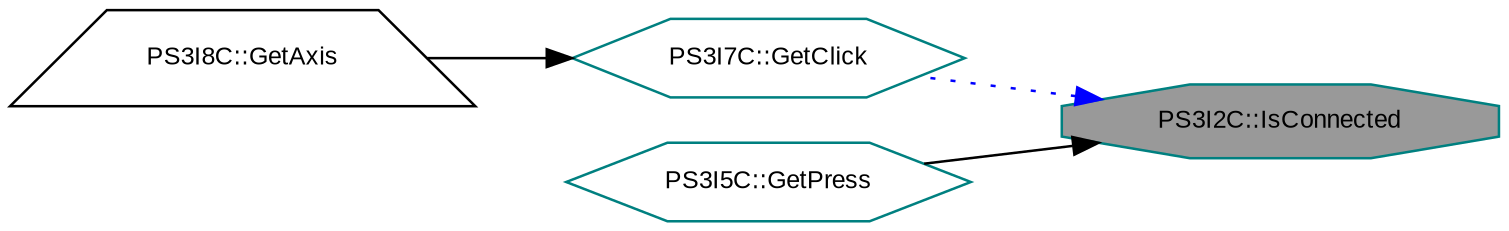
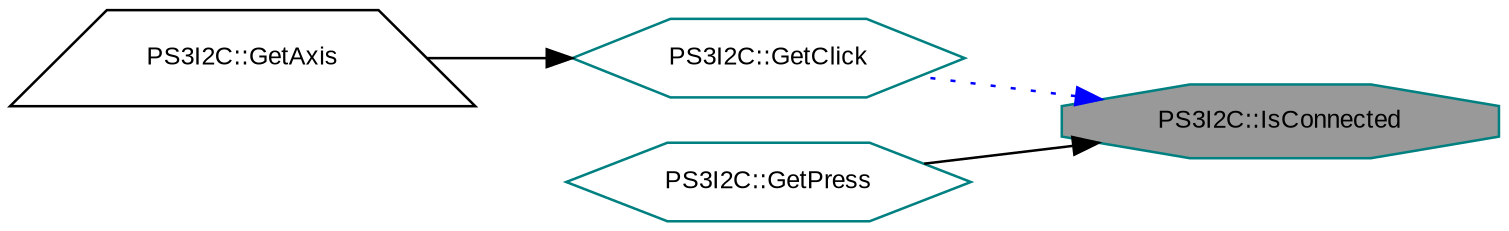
(243, 58) -> (243, 58)
(768, 58) -> (768, 58)
(768, 182) -> (768, 182)
